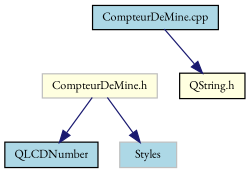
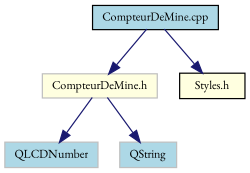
none -> (132, 47)
(212, 86) -> (212, 86)
(51, 155) -> (51, 155)
(148, 155) -> (148, 155)
